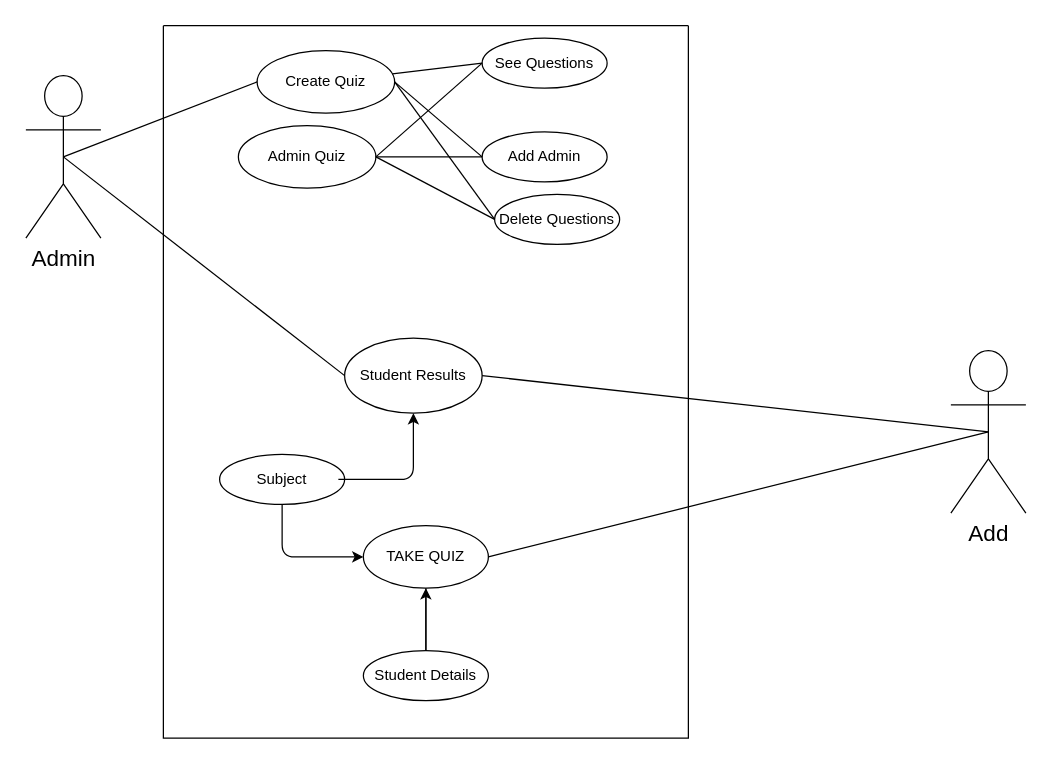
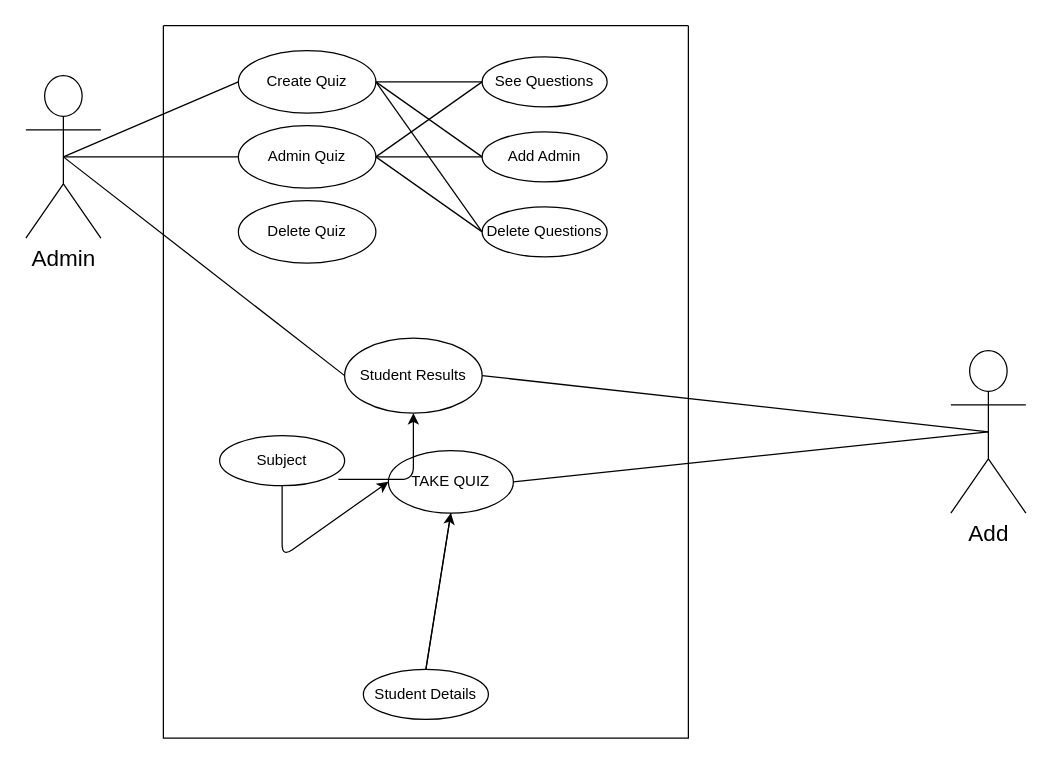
(544, 63) -> (544, 82)
(326, 82) -> (307, 82)
none -> (153, 157)
(557, 219) -> (544, 232)
none -> (307, 232)
(282, 479) -> (282, 461)
(426, 557) -> (451, 482)
(426, 676) -> (426, 694)
